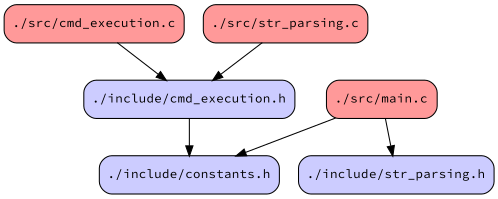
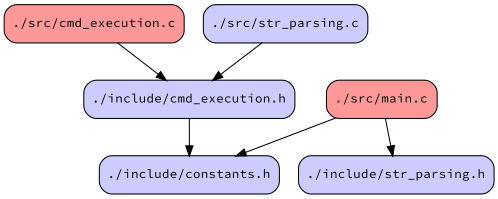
(286, 24) -> (286, 24)
